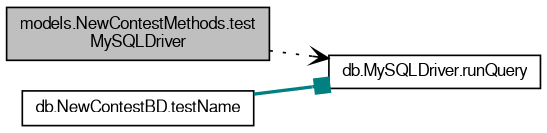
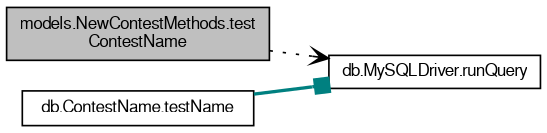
(138, 34) -> (138, 34)
(138, 108) -> (138, 108)
